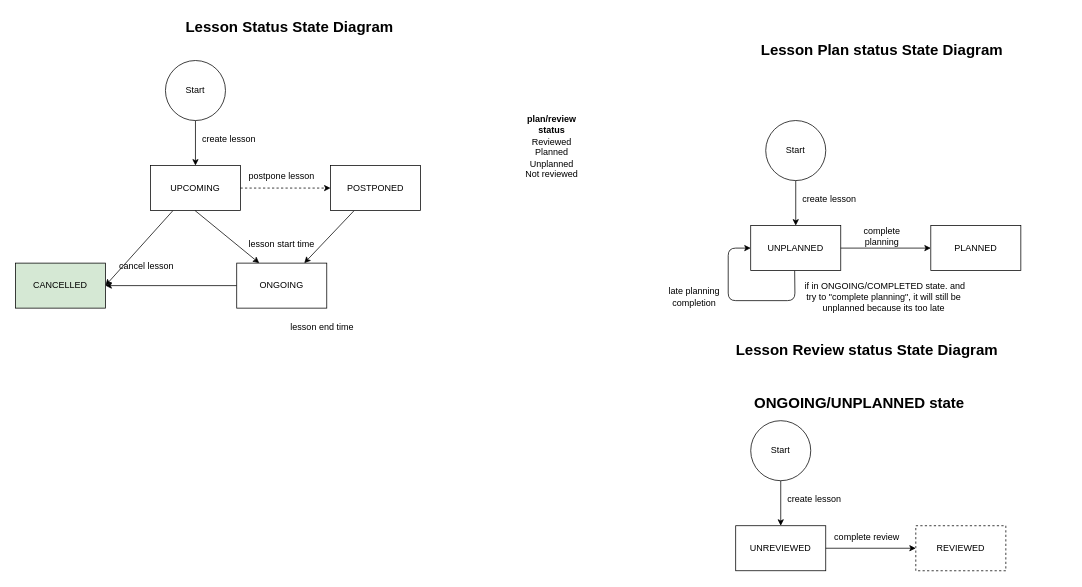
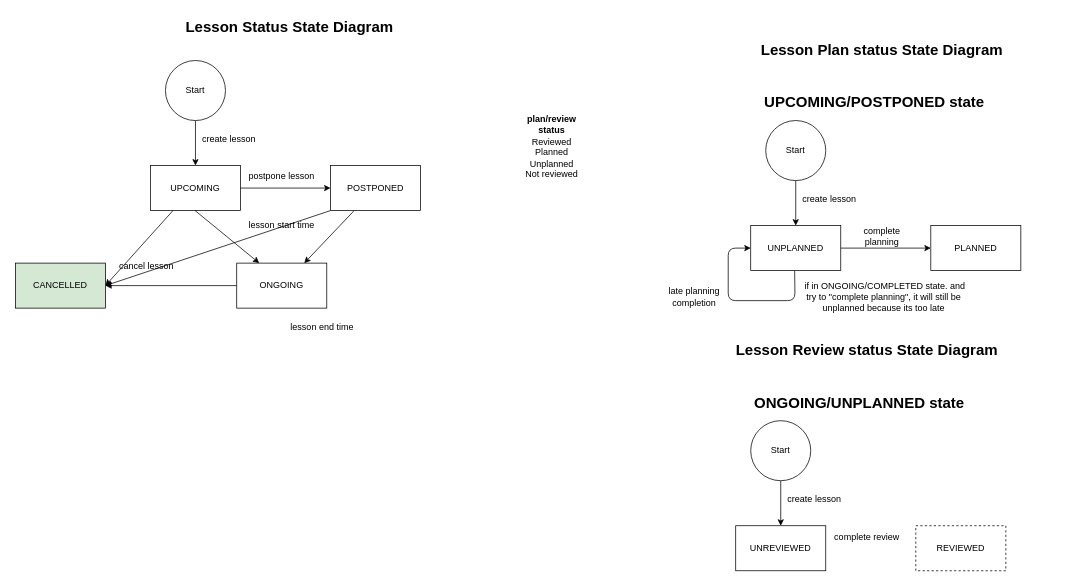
none -> (874, 102)
(283, 188) -> (283, 188)
(282, 244) -> (282, 225)
none -> (221, 247)
(867, 548) -> none
